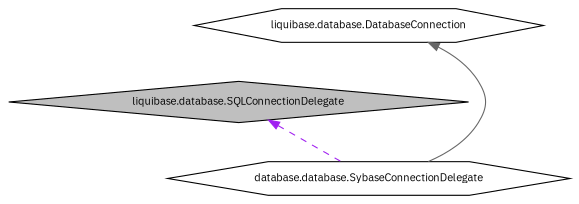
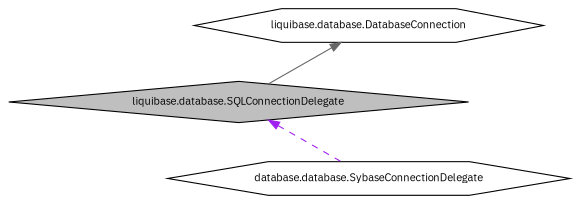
(485, 107) -> (300, 66)
